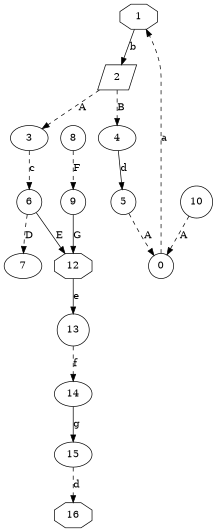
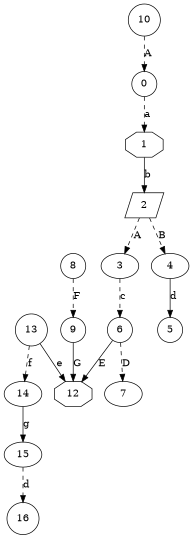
(139, 232) -> none
(73, 293) -> (51, 360)
(73, 515) -> (23, 519)
